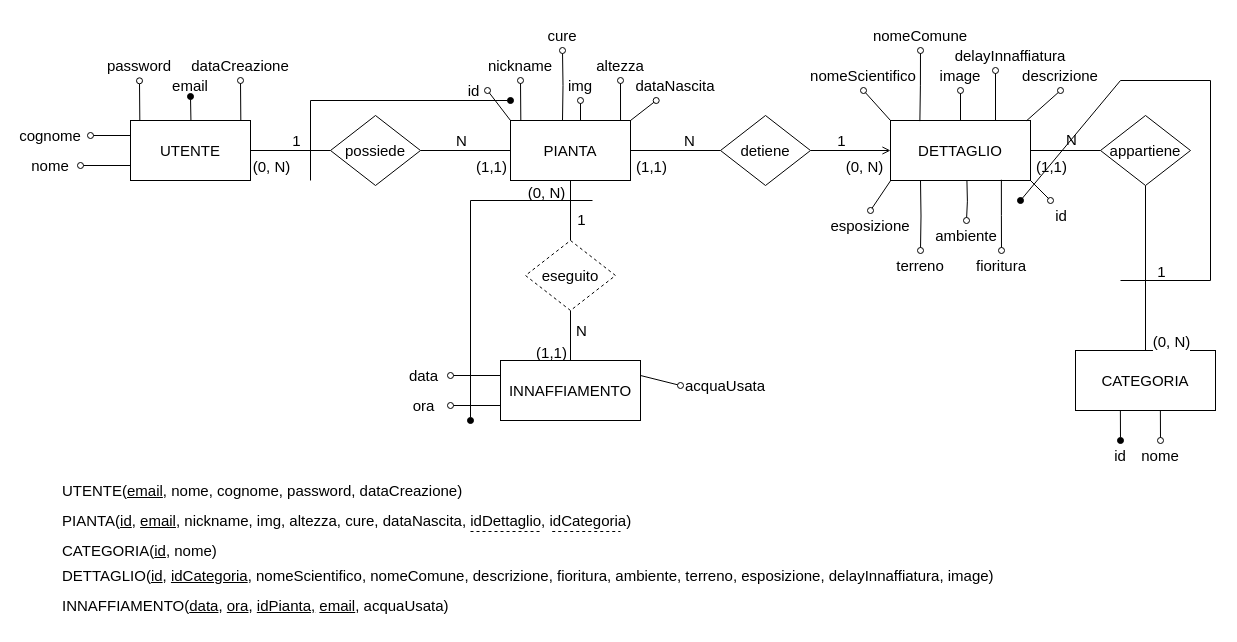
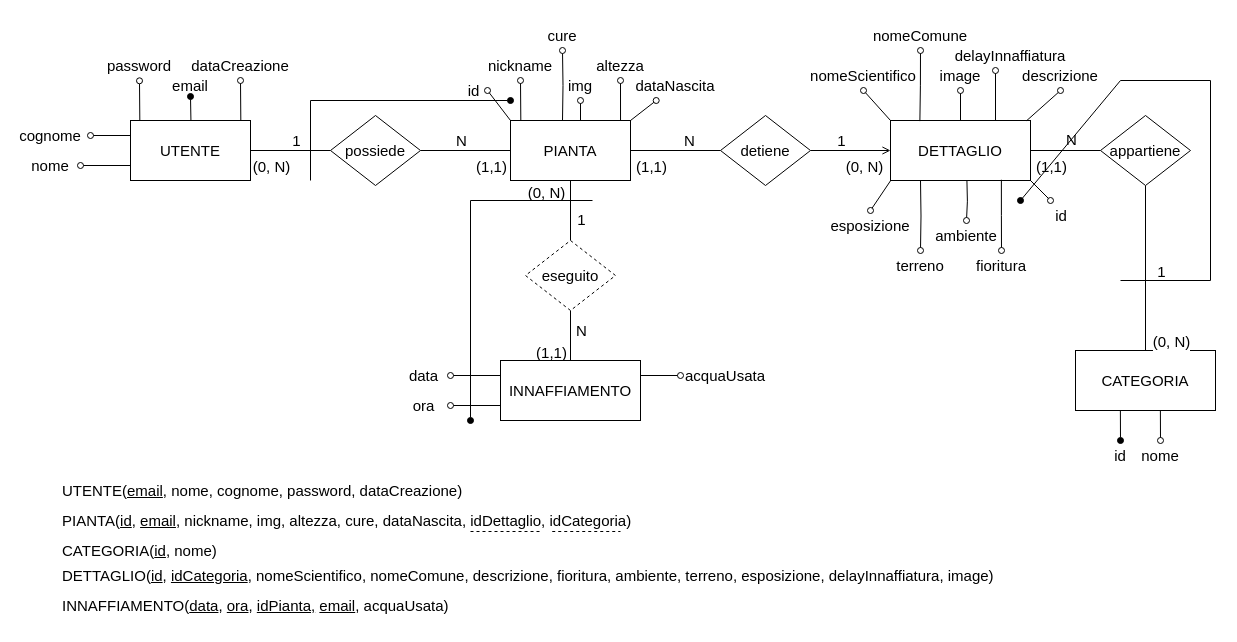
(726, 386) -> (726, 376)
